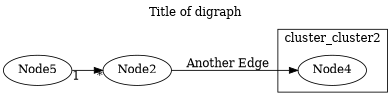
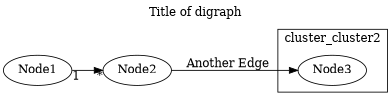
(38, 70) -> (38, 70)
(332, 70) -> (332, 70)
